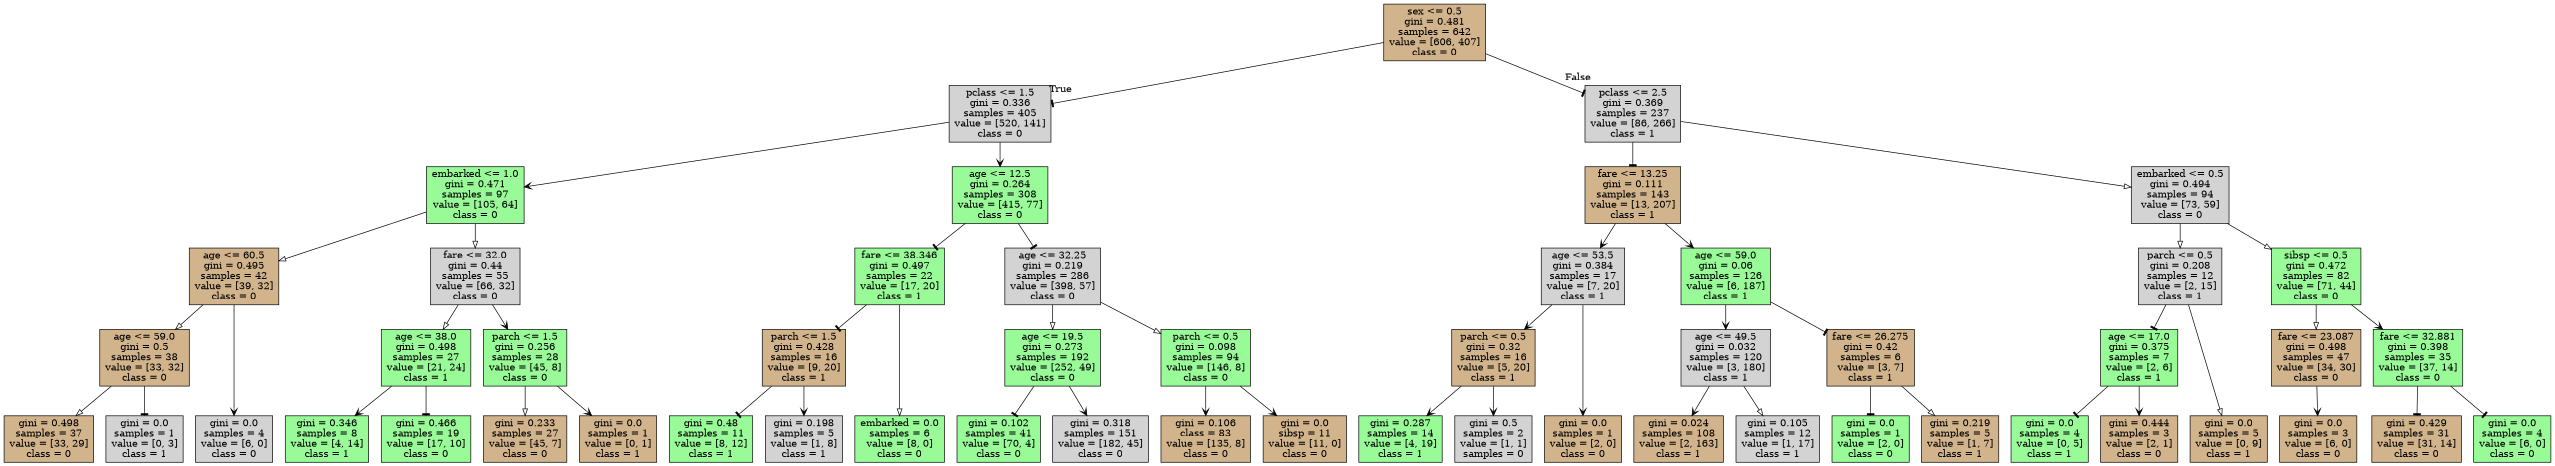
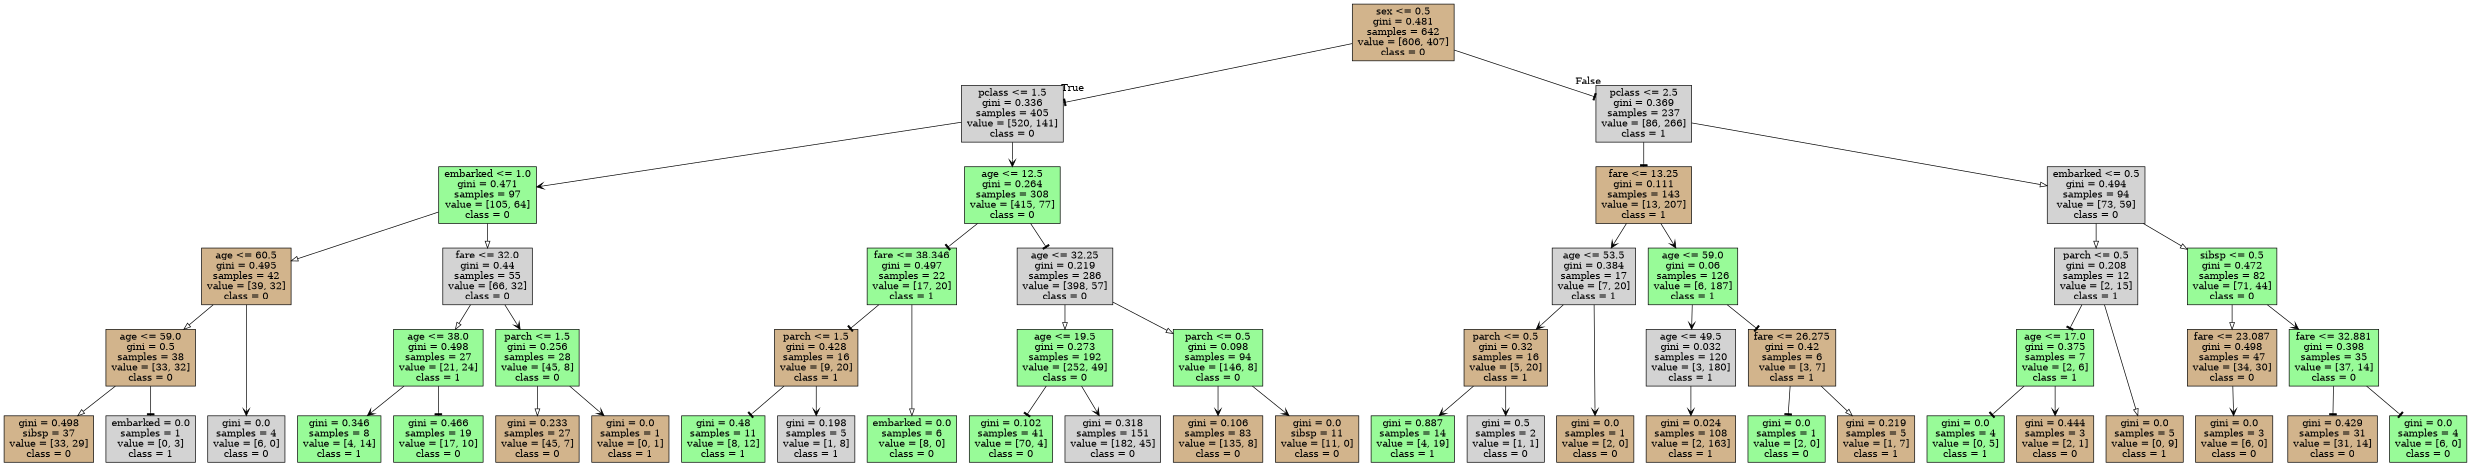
(49, 439) -> (49, 439)
(145, 439) -> (151, 439)
(1206, 439) -> (1218, 439)
(1400, 439) -> (1413, 439)
(1493, 439) -> (1506, 439)
(1778, 439) -> none
